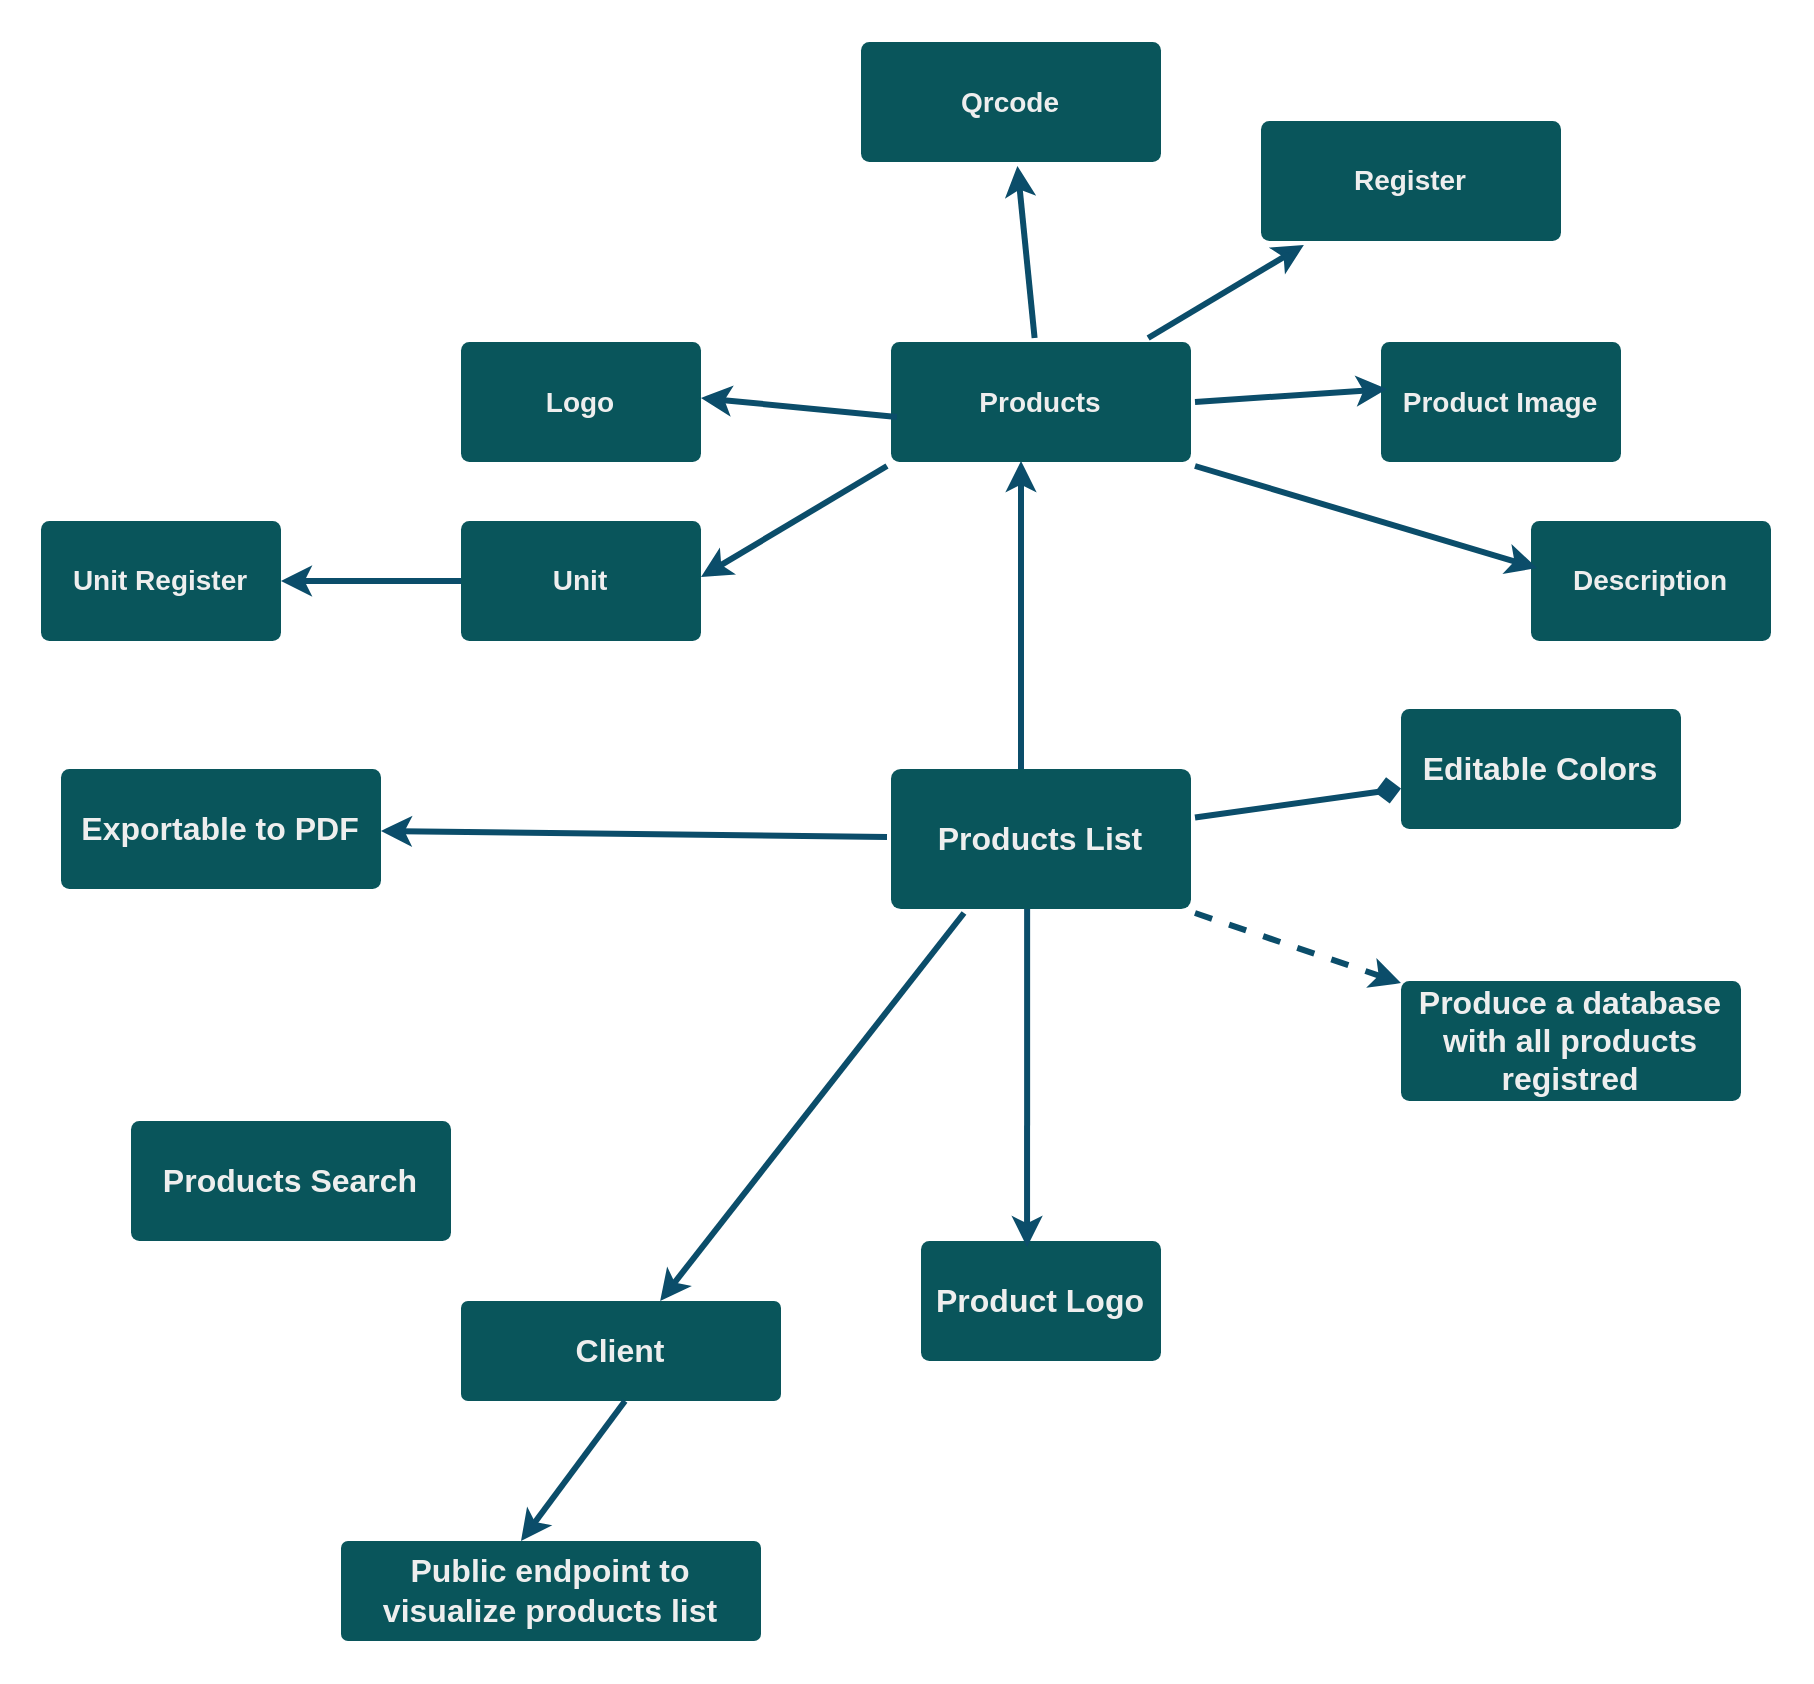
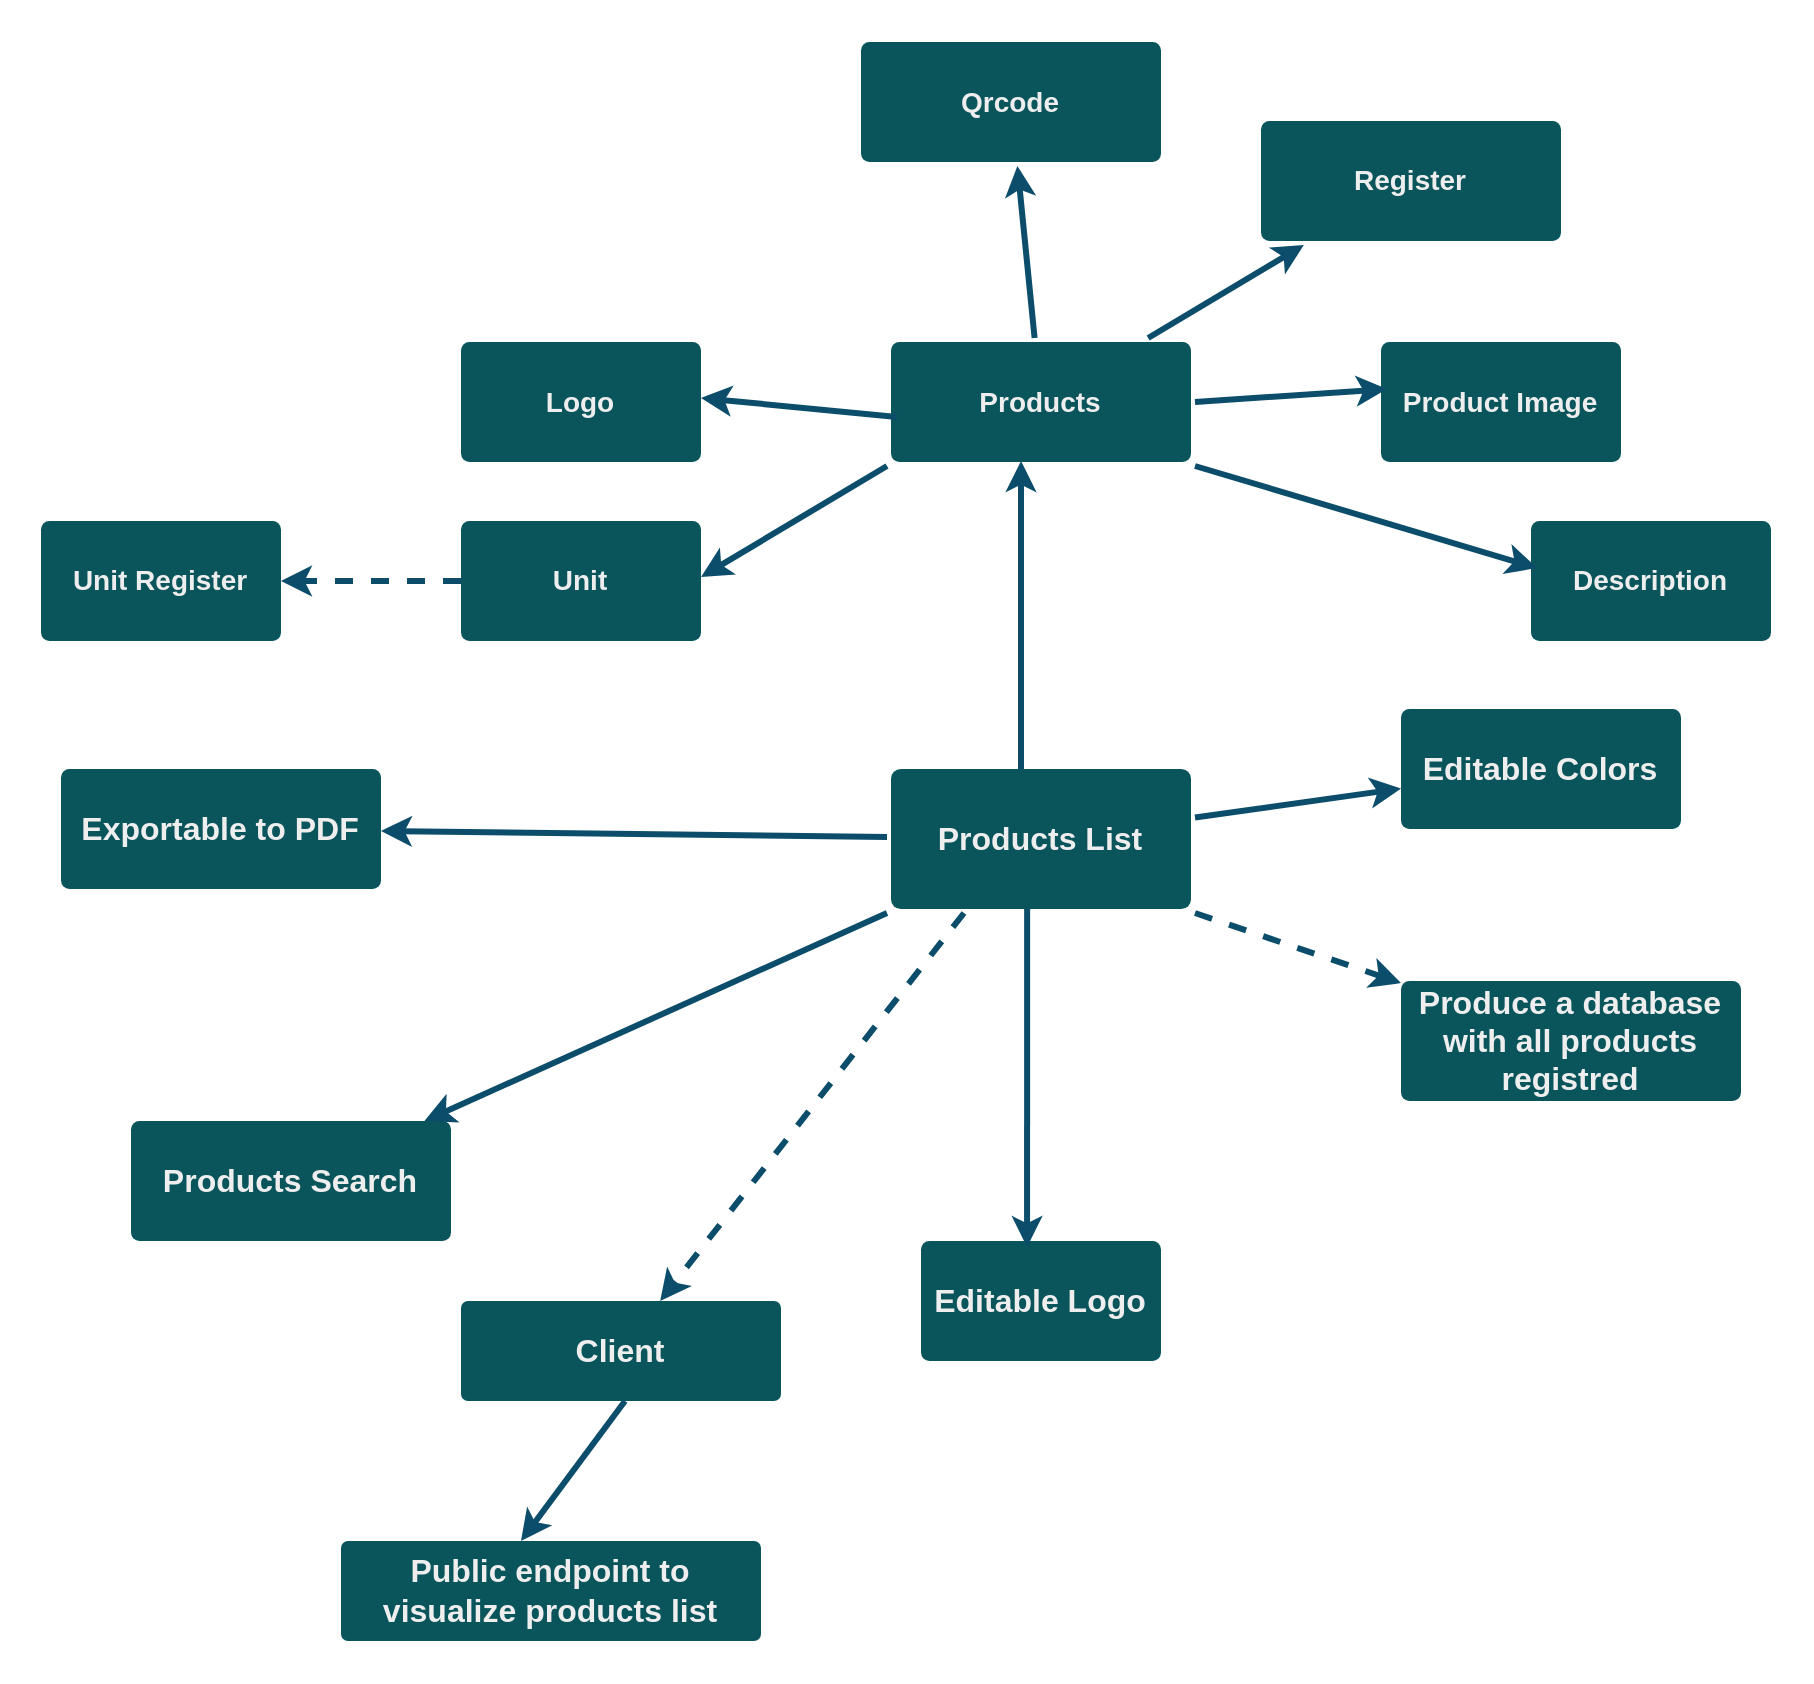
(434, 581) -> (434, 581)
(1349, 796) -> (1349, 796)
(904, 990) -> (904, 990)
none -> (665, 1013)
(1041, 1301) -> (1041, 1301)
